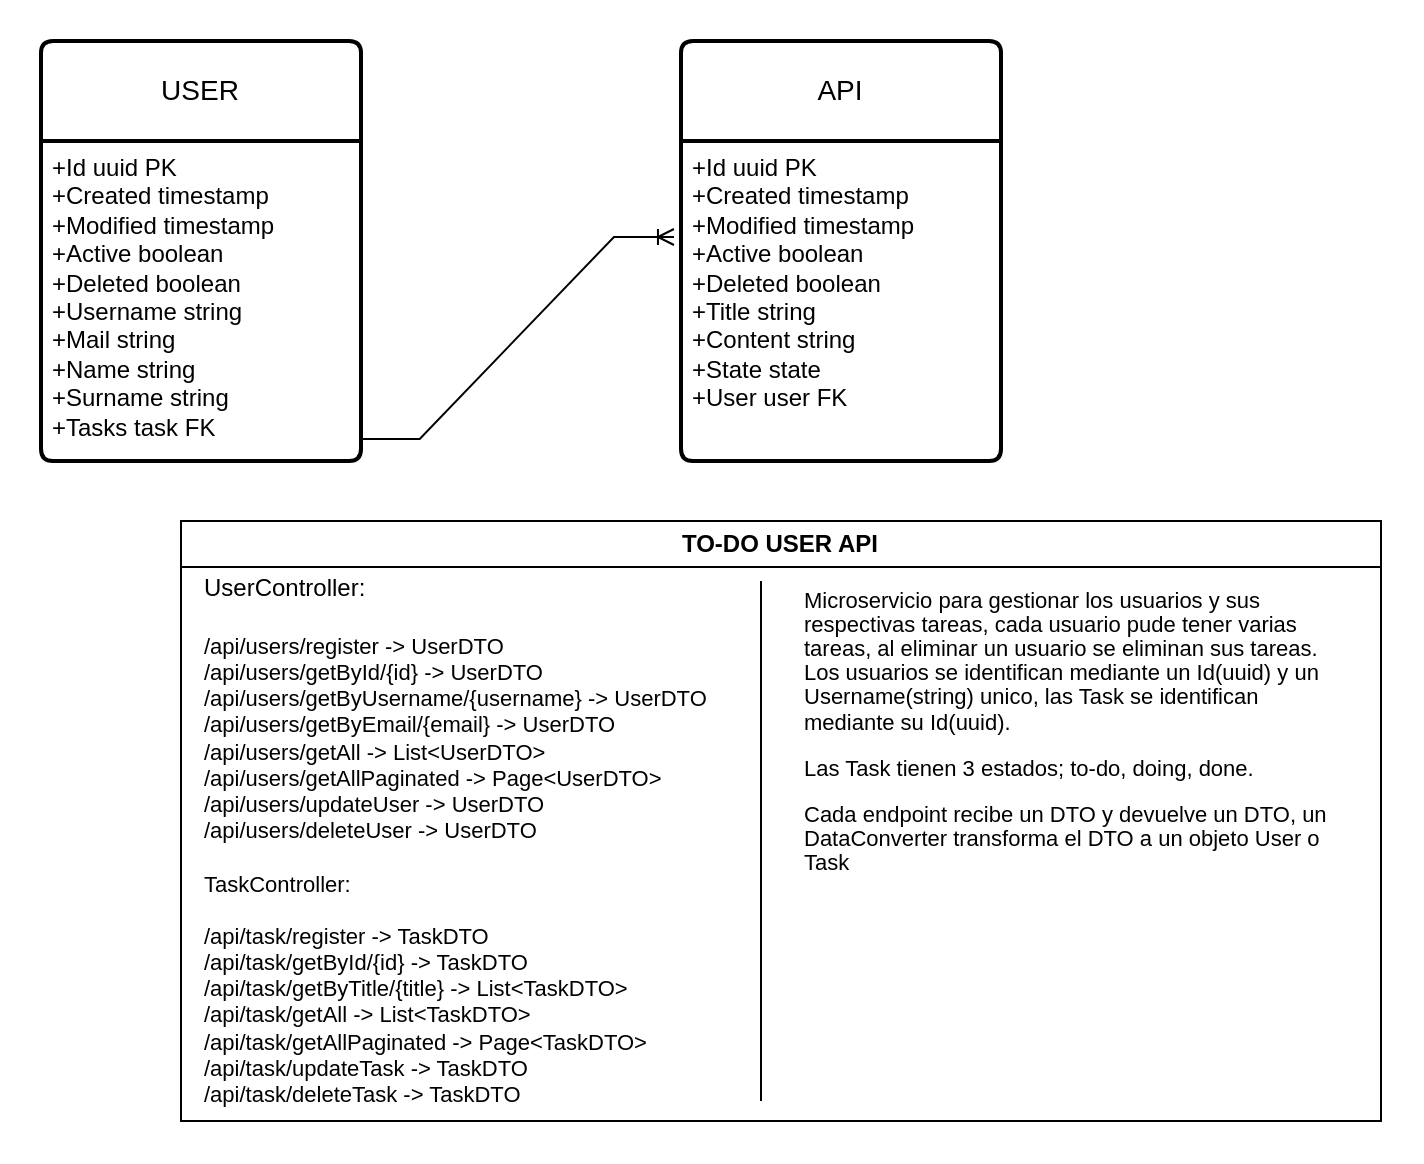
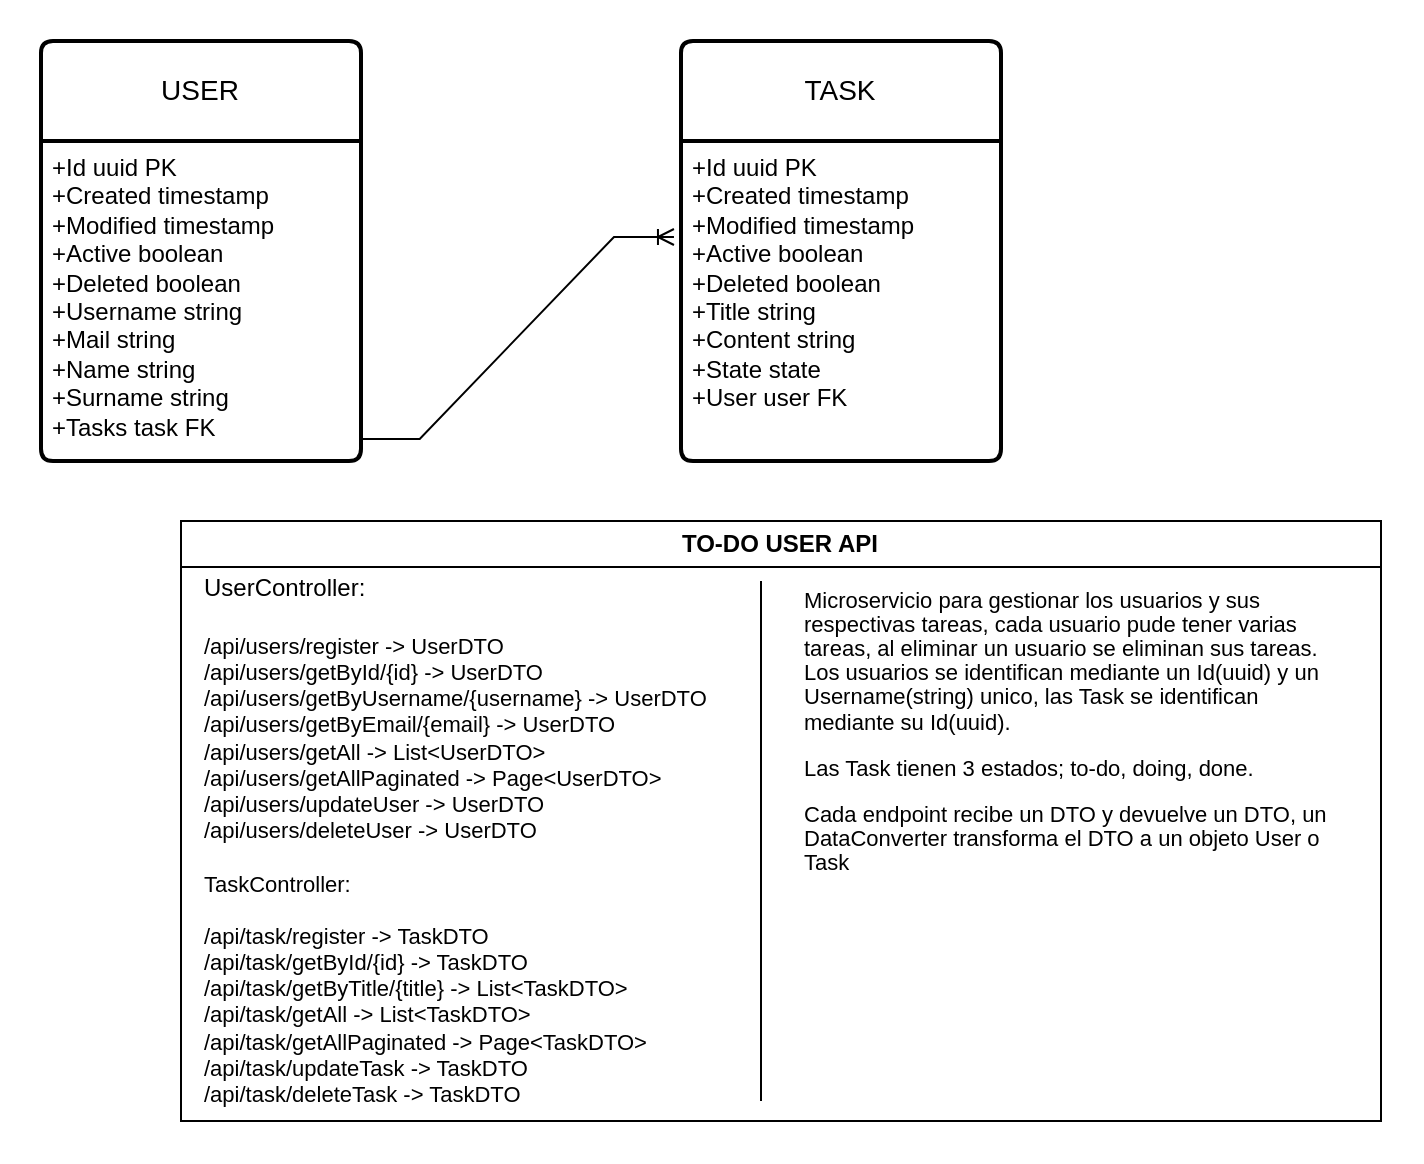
(841, 91) -> (841, 91)
